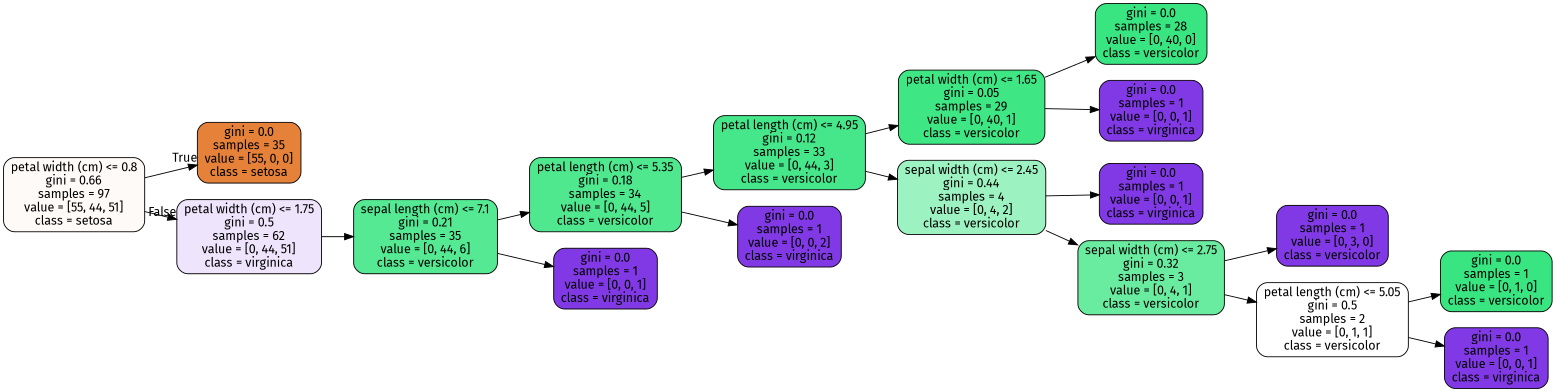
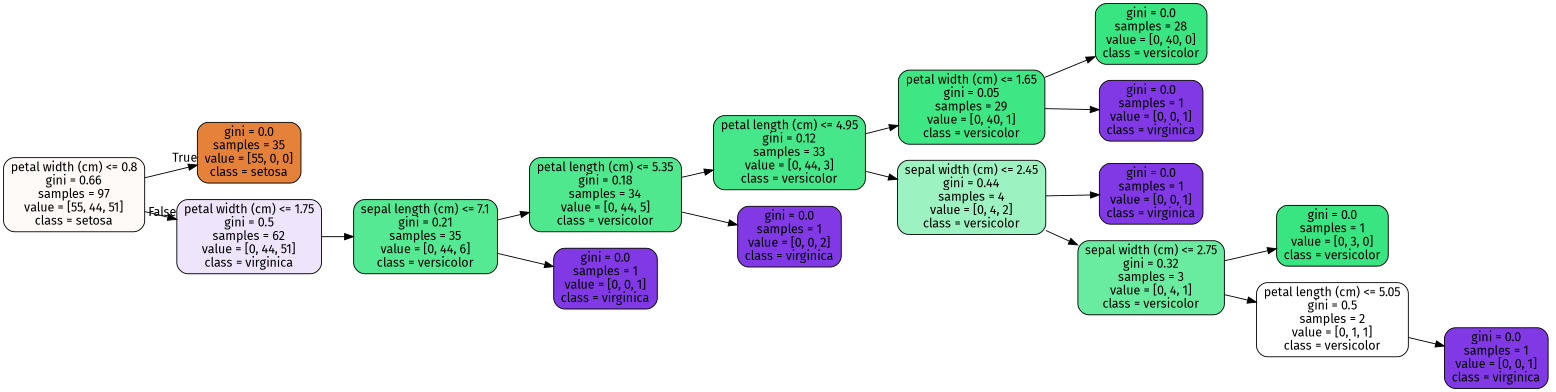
(1332, 236) -> (1332, 236)
(1496, 281) -> none
